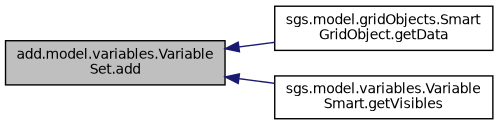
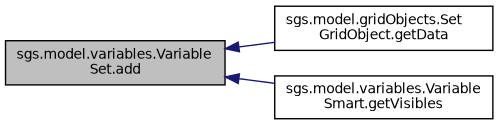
(384, 28) -> (384, 28)
(115, 63) -> (115, 63)
